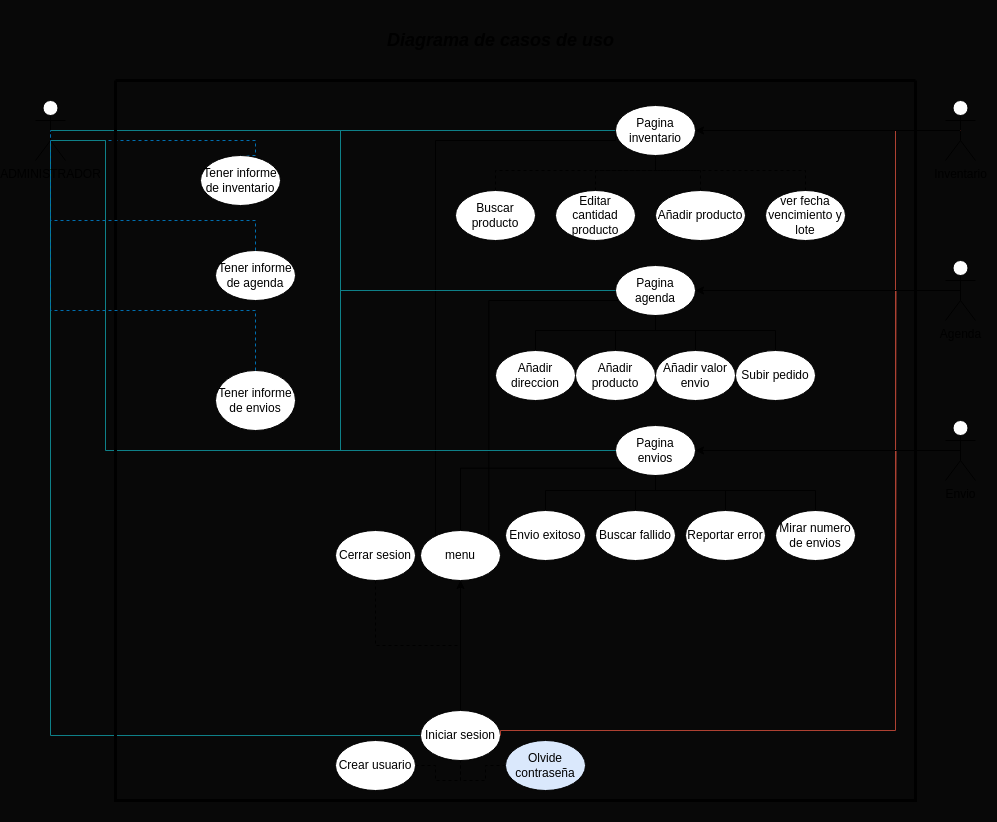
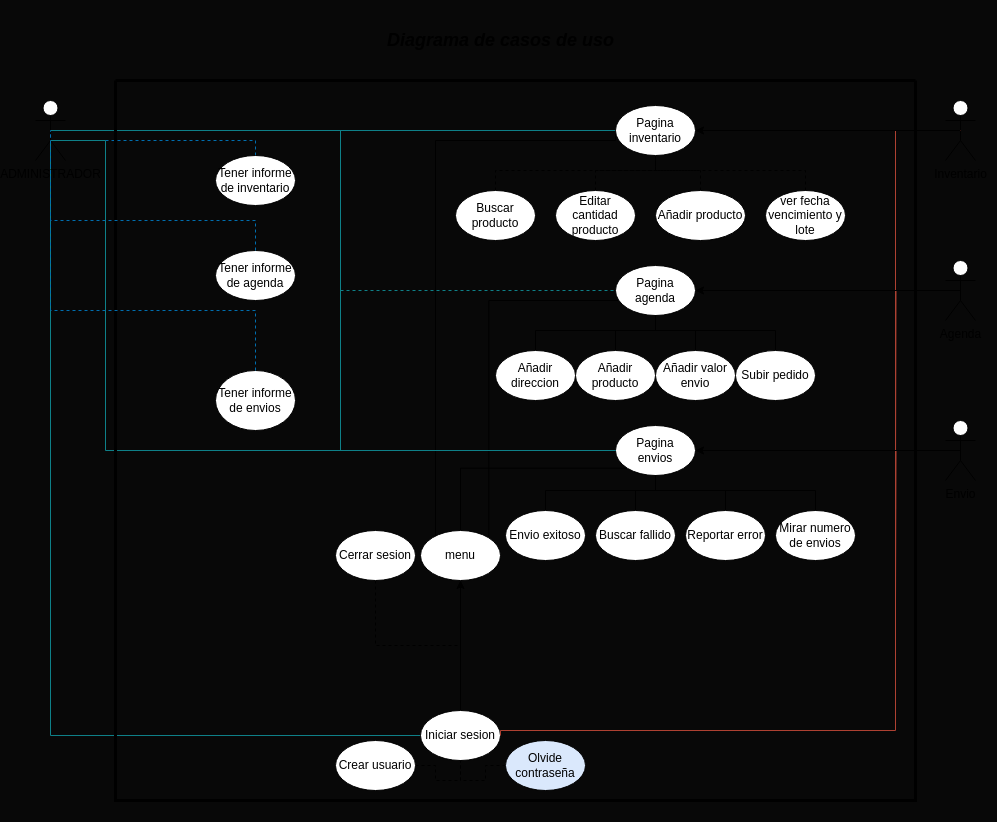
(241, 181) -> (256, 181)
(479, 291) -> (479, 291)
